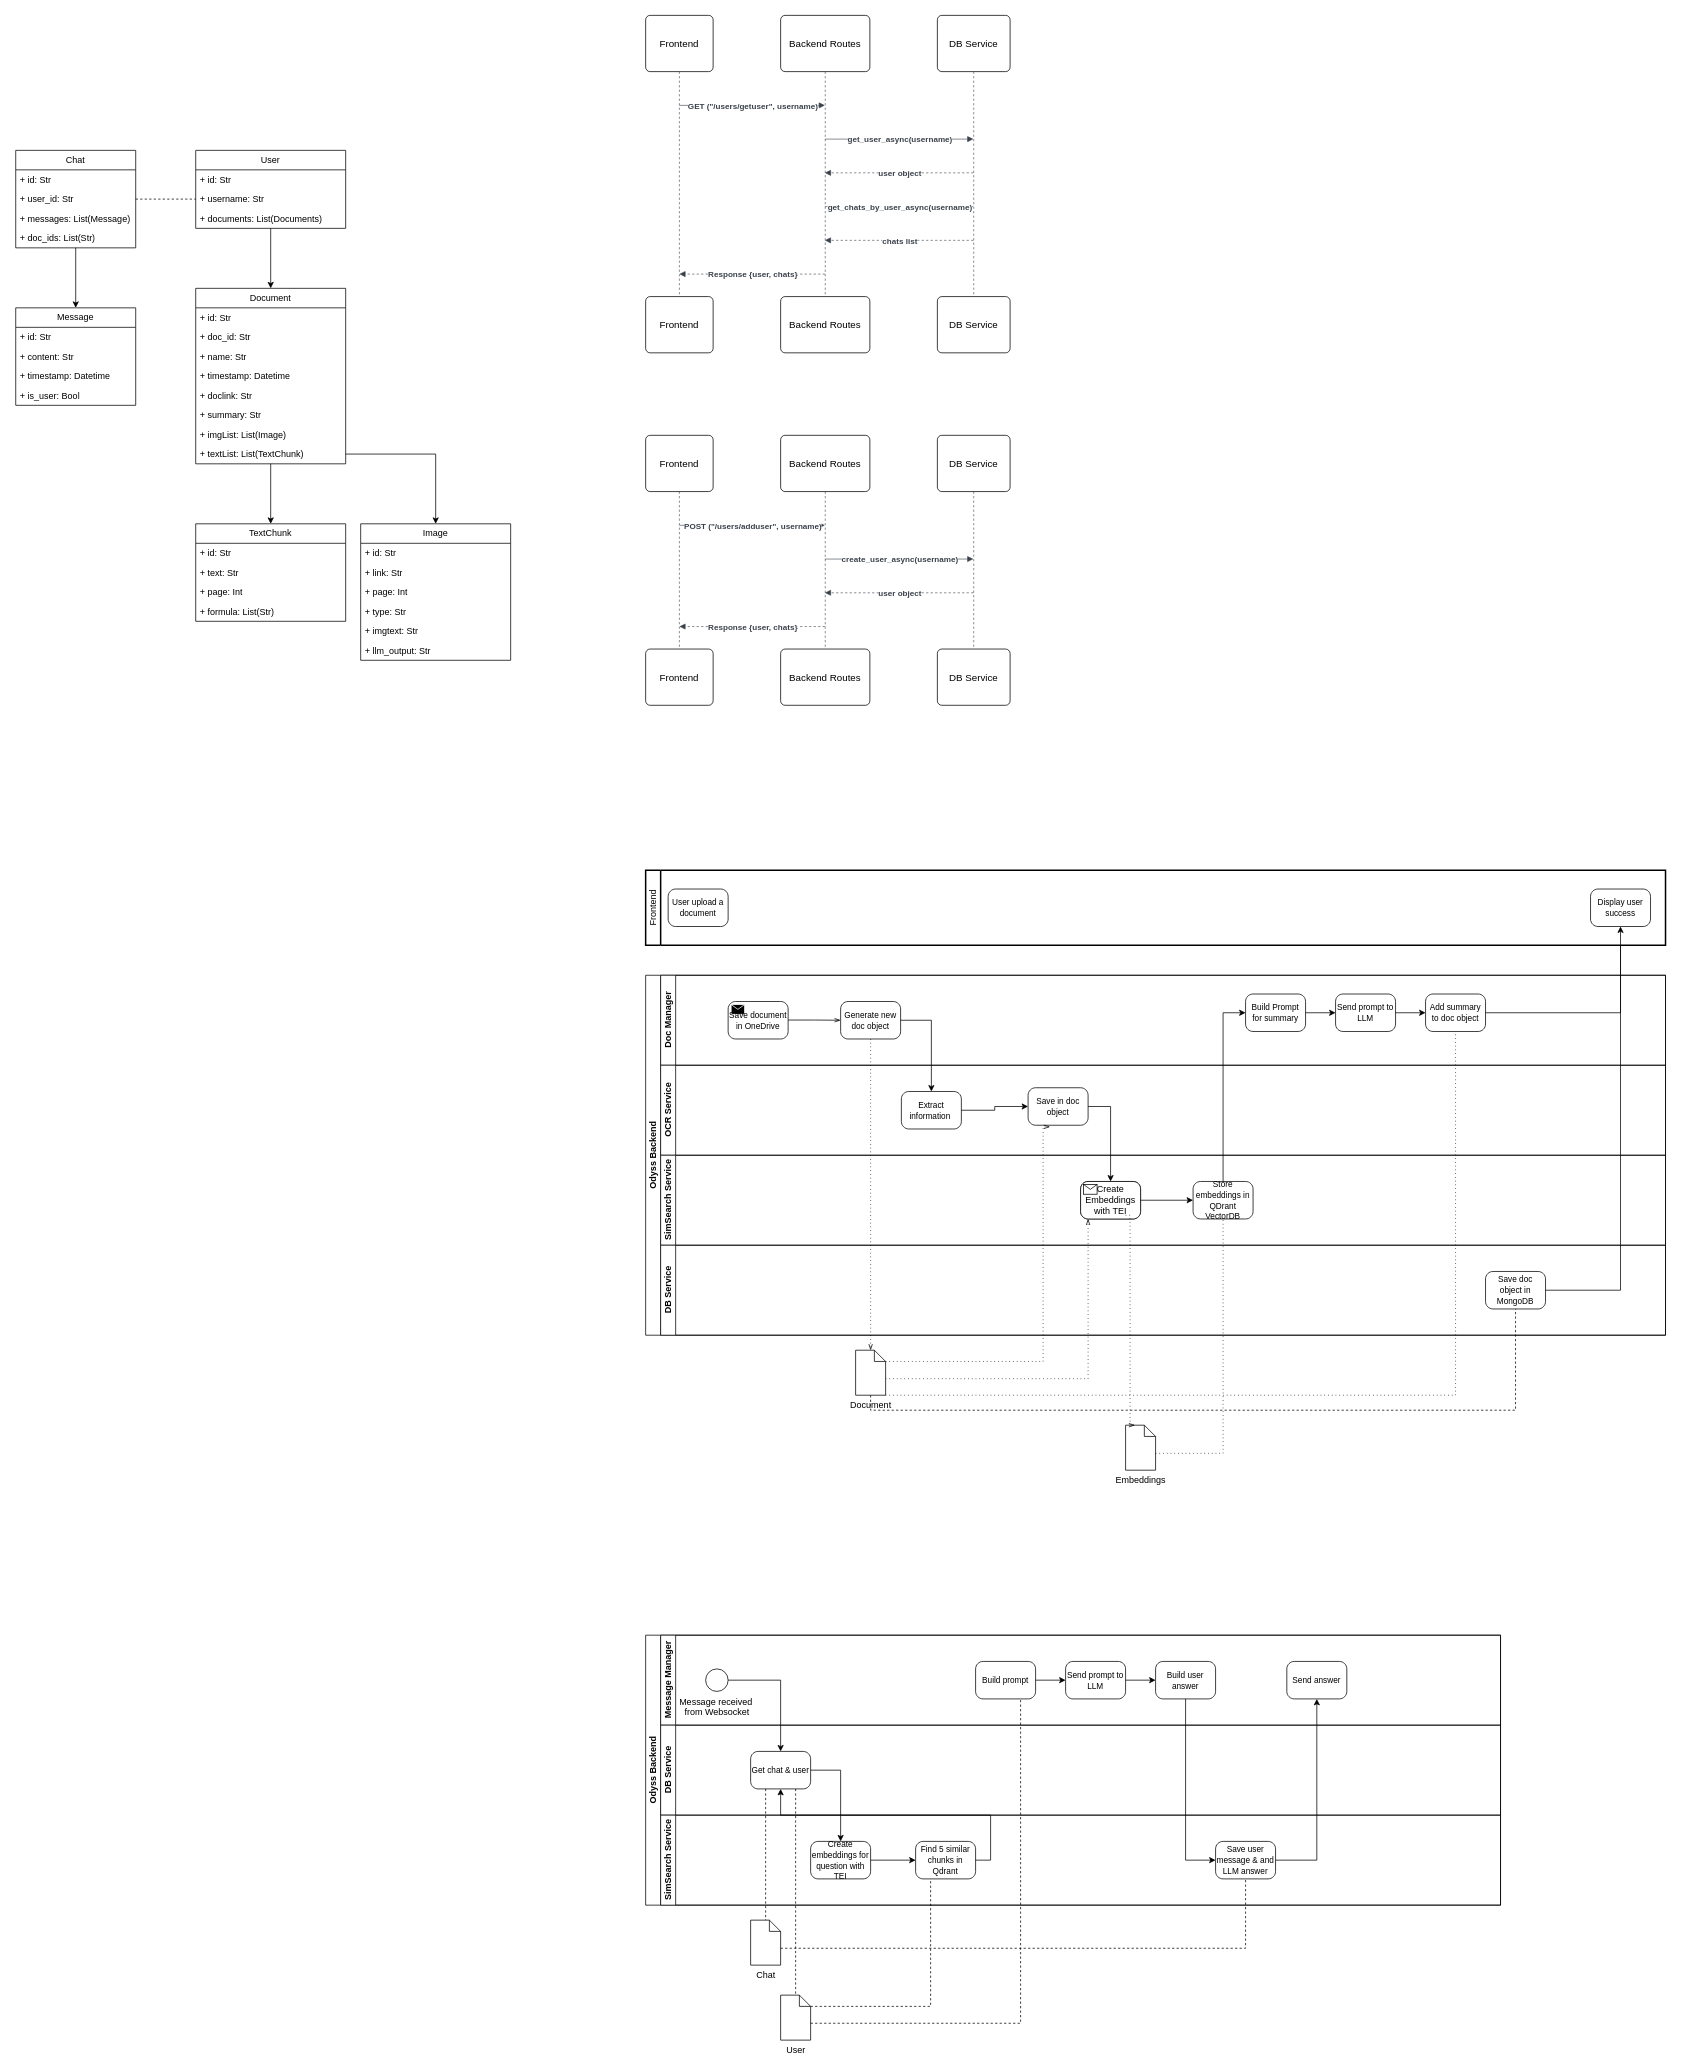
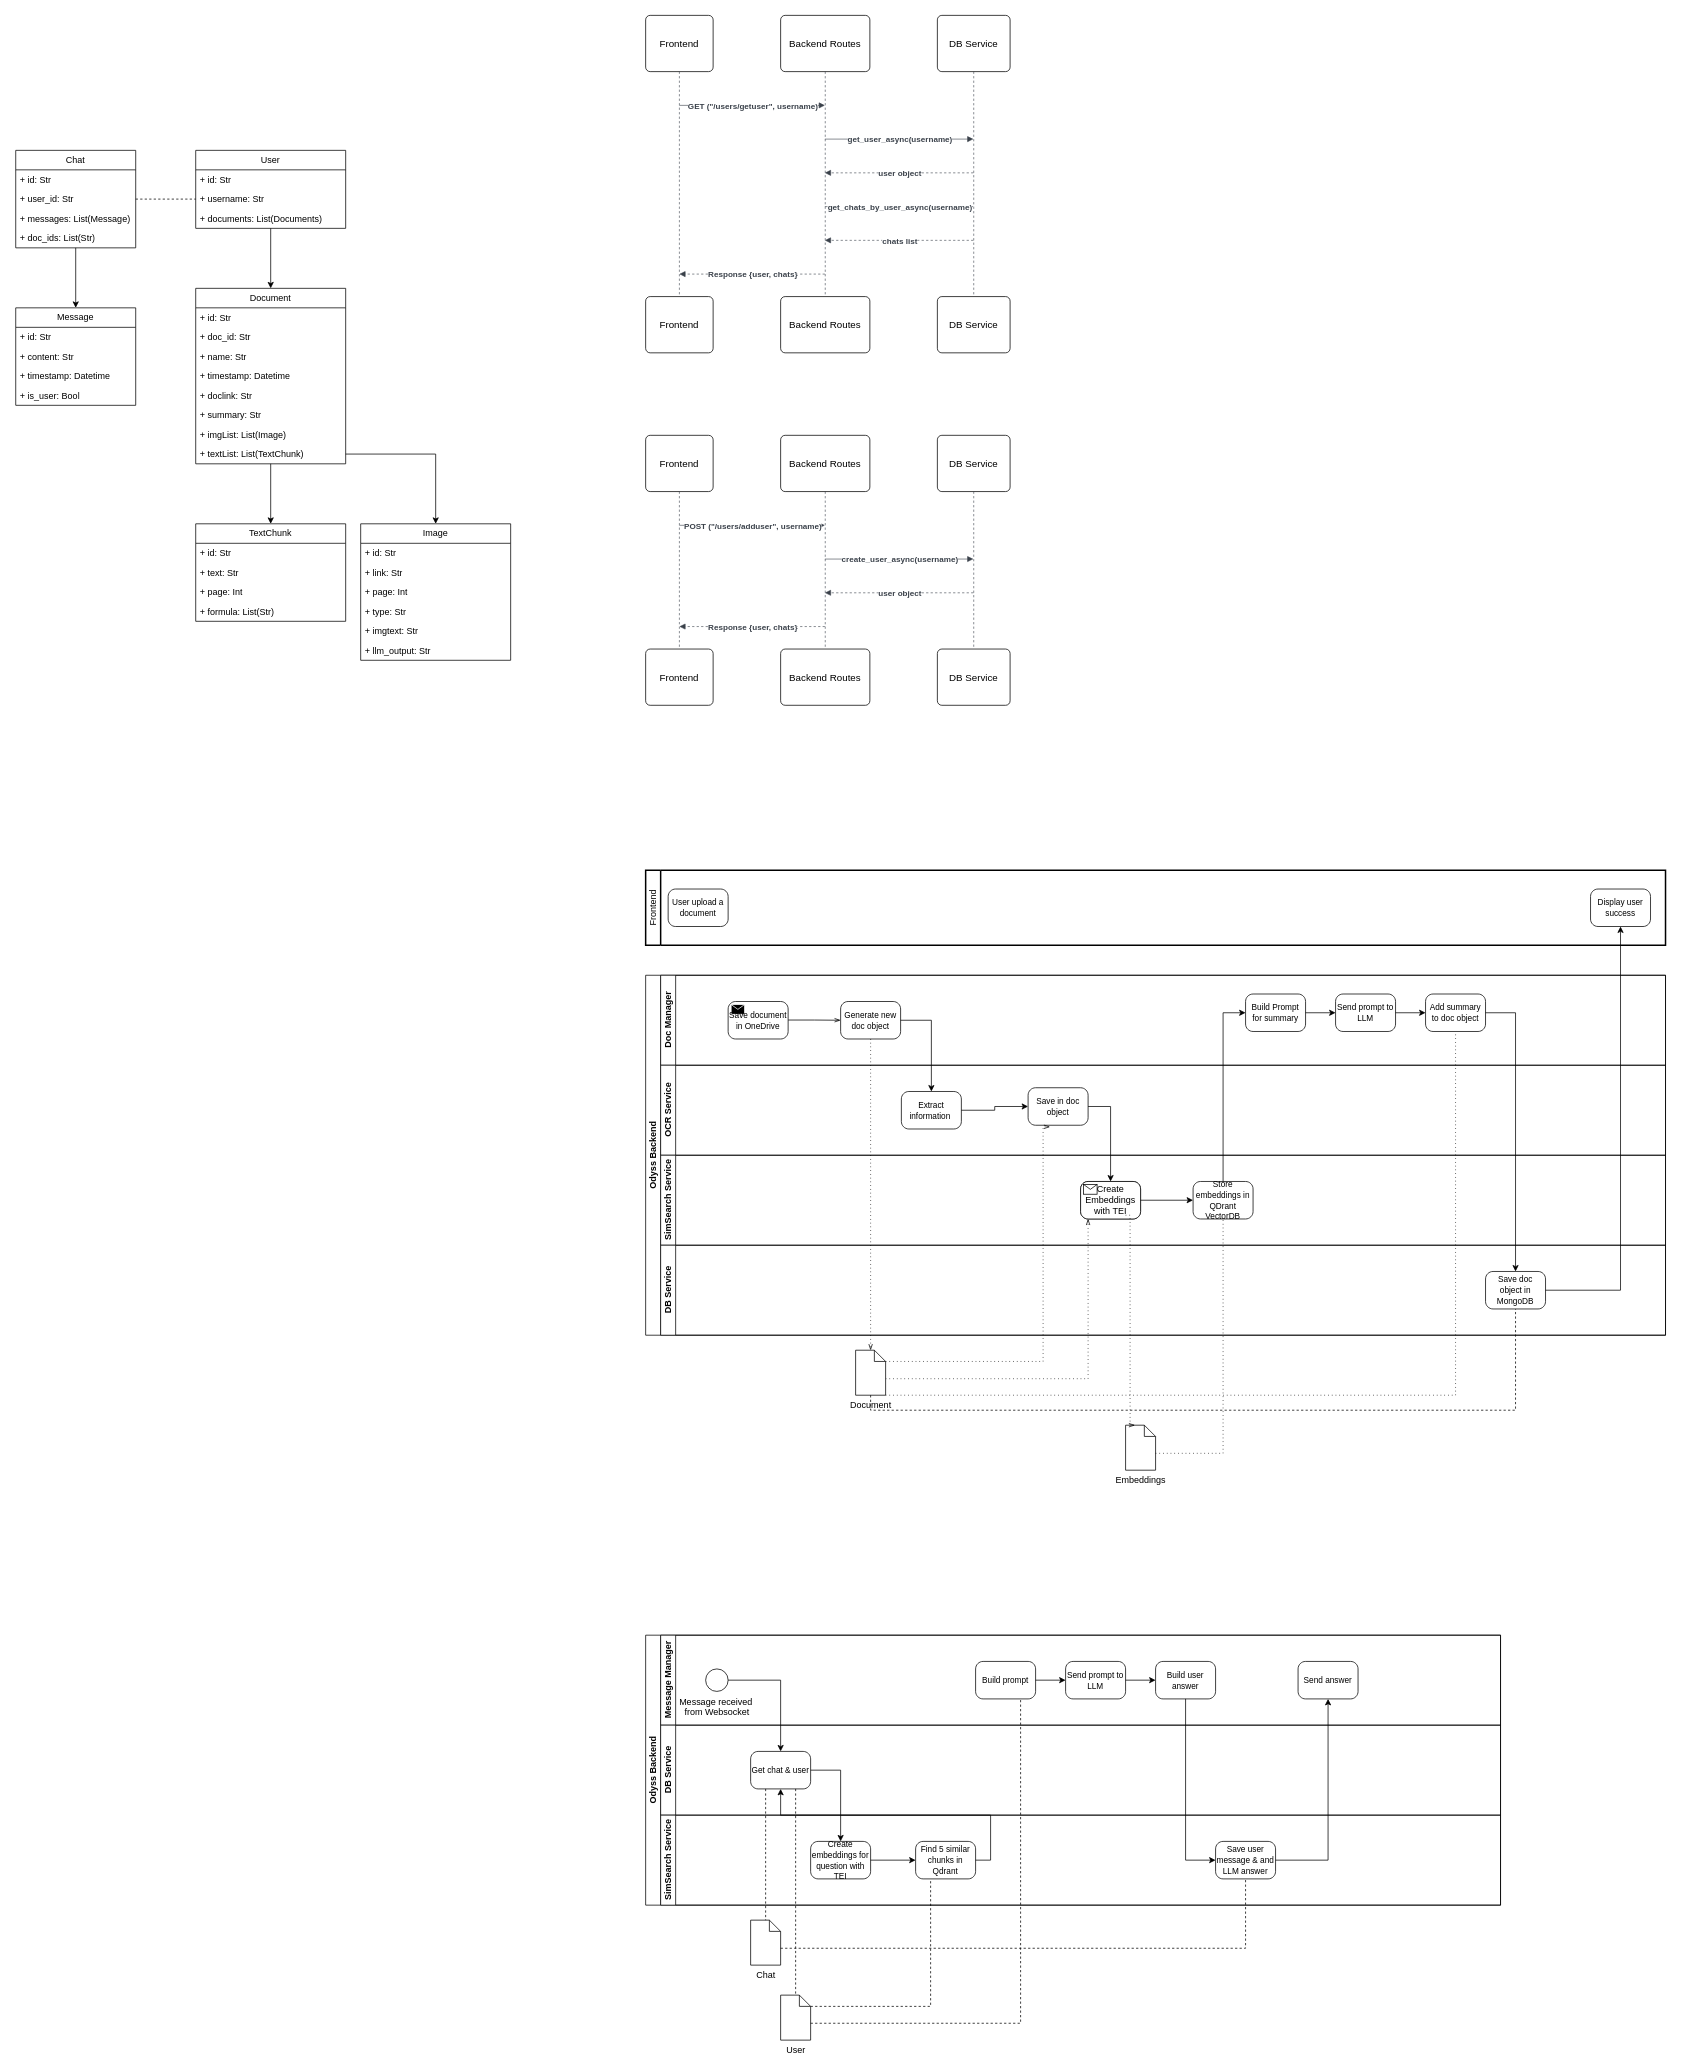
(1565, 1013) -> (1515, 1138)
(1317, 1680) -> (1328, 1680)
